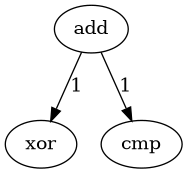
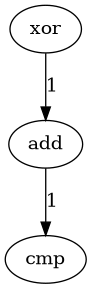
(69, 80) -> (46, 80)
